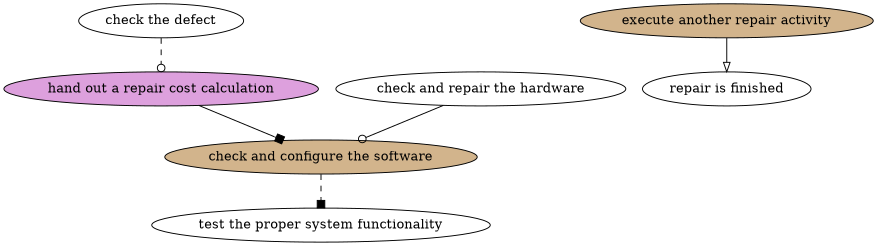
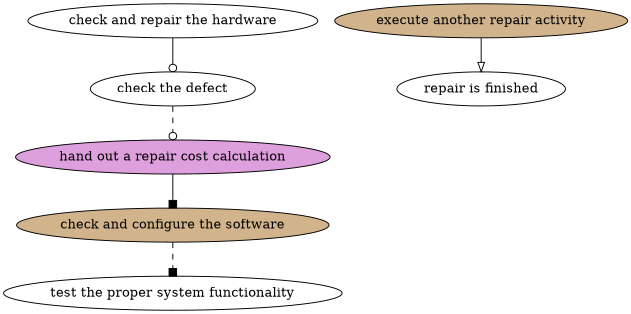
(405, 121) -> (173, 51)
